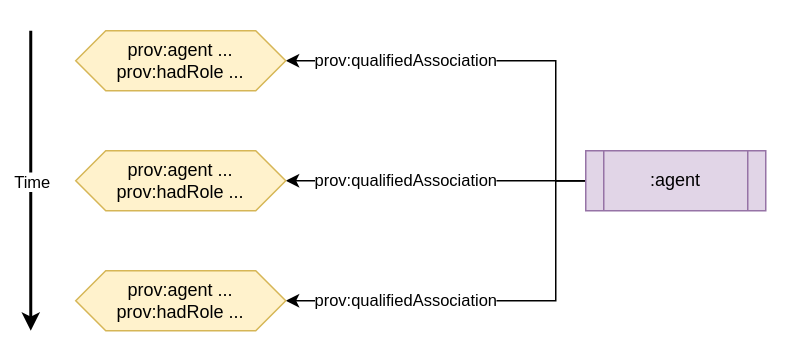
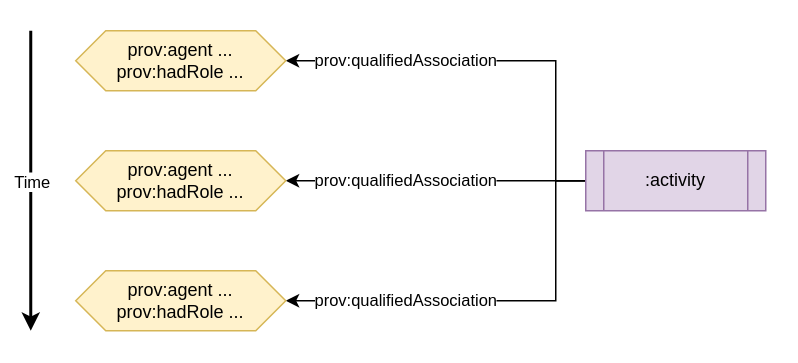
(676, 181) -> (676, 181)
